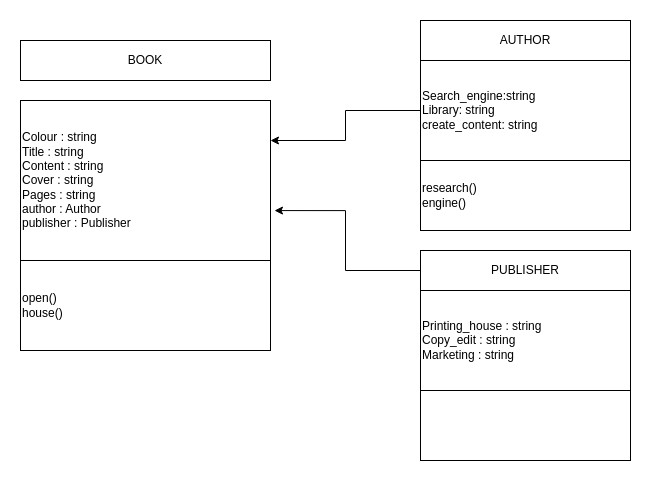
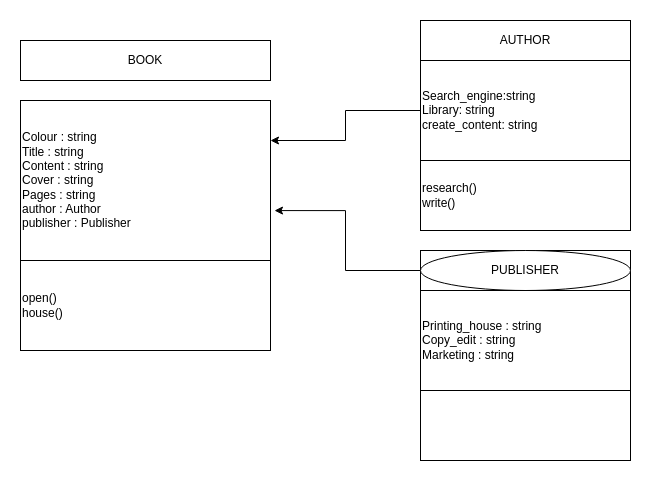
(456, 196) -> (456, 196)
(526, 271) -> (526, 271)
